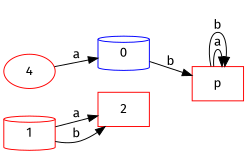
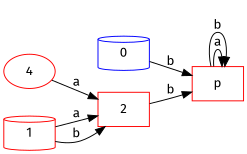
(71, 63) -> (70, 88)
none -> (166, 99)
